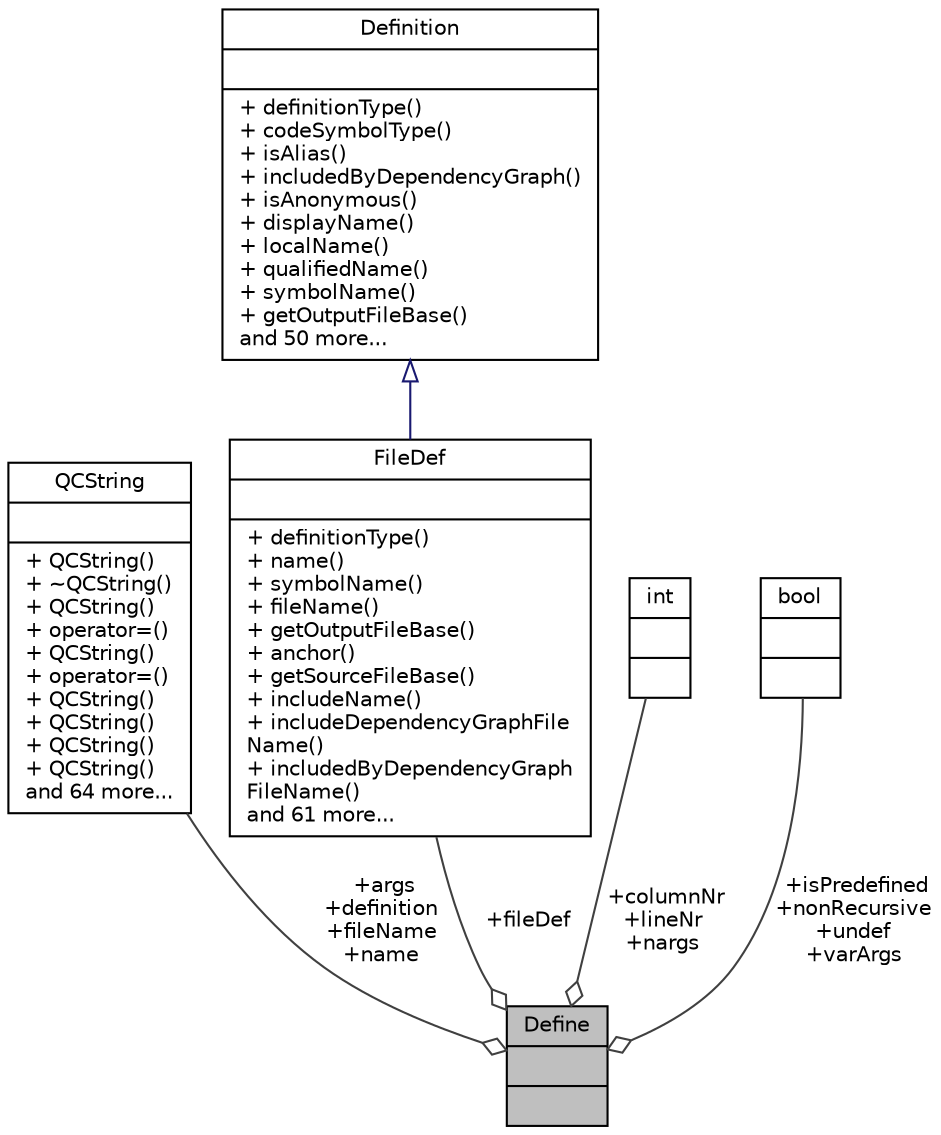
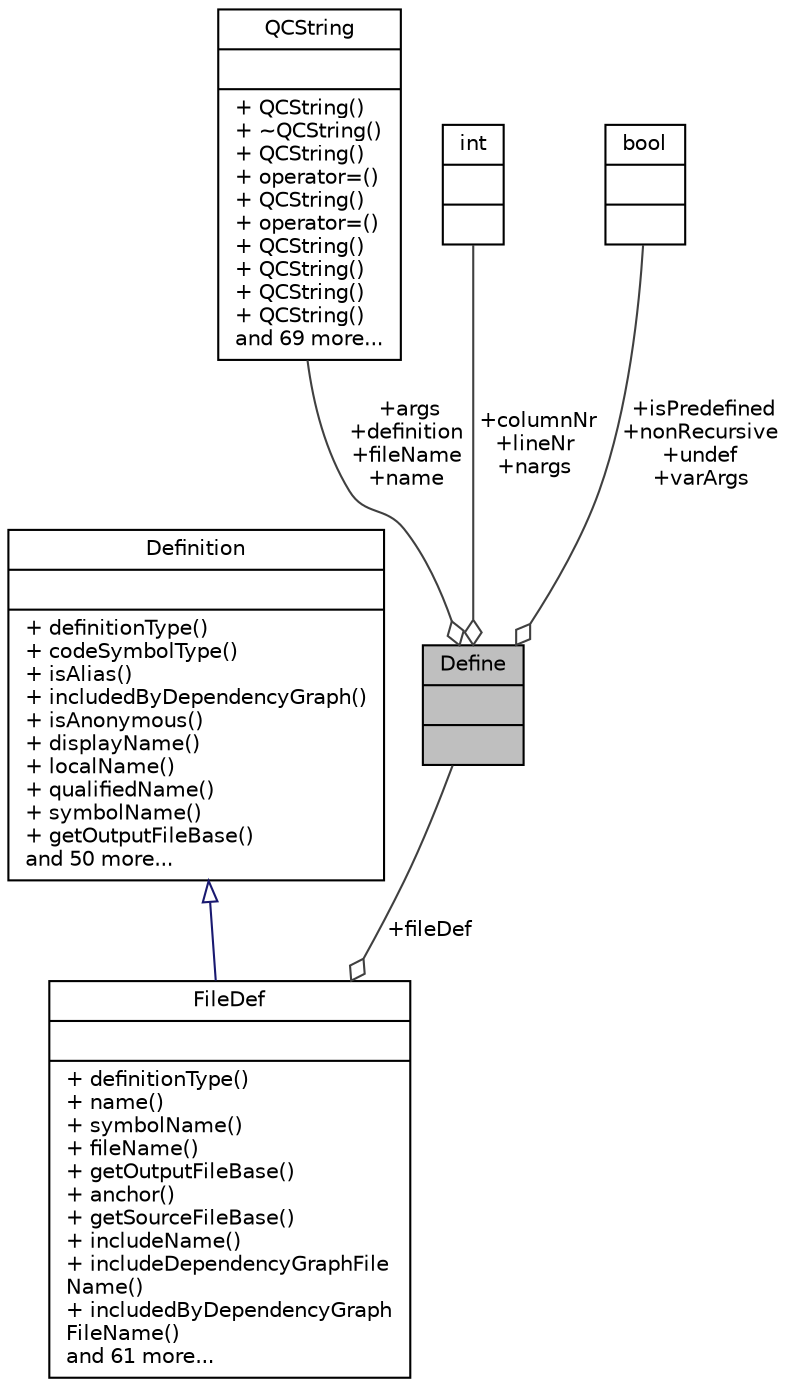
(100, 792) -> (310, 339)
(458, 915) -> (412, 864)
